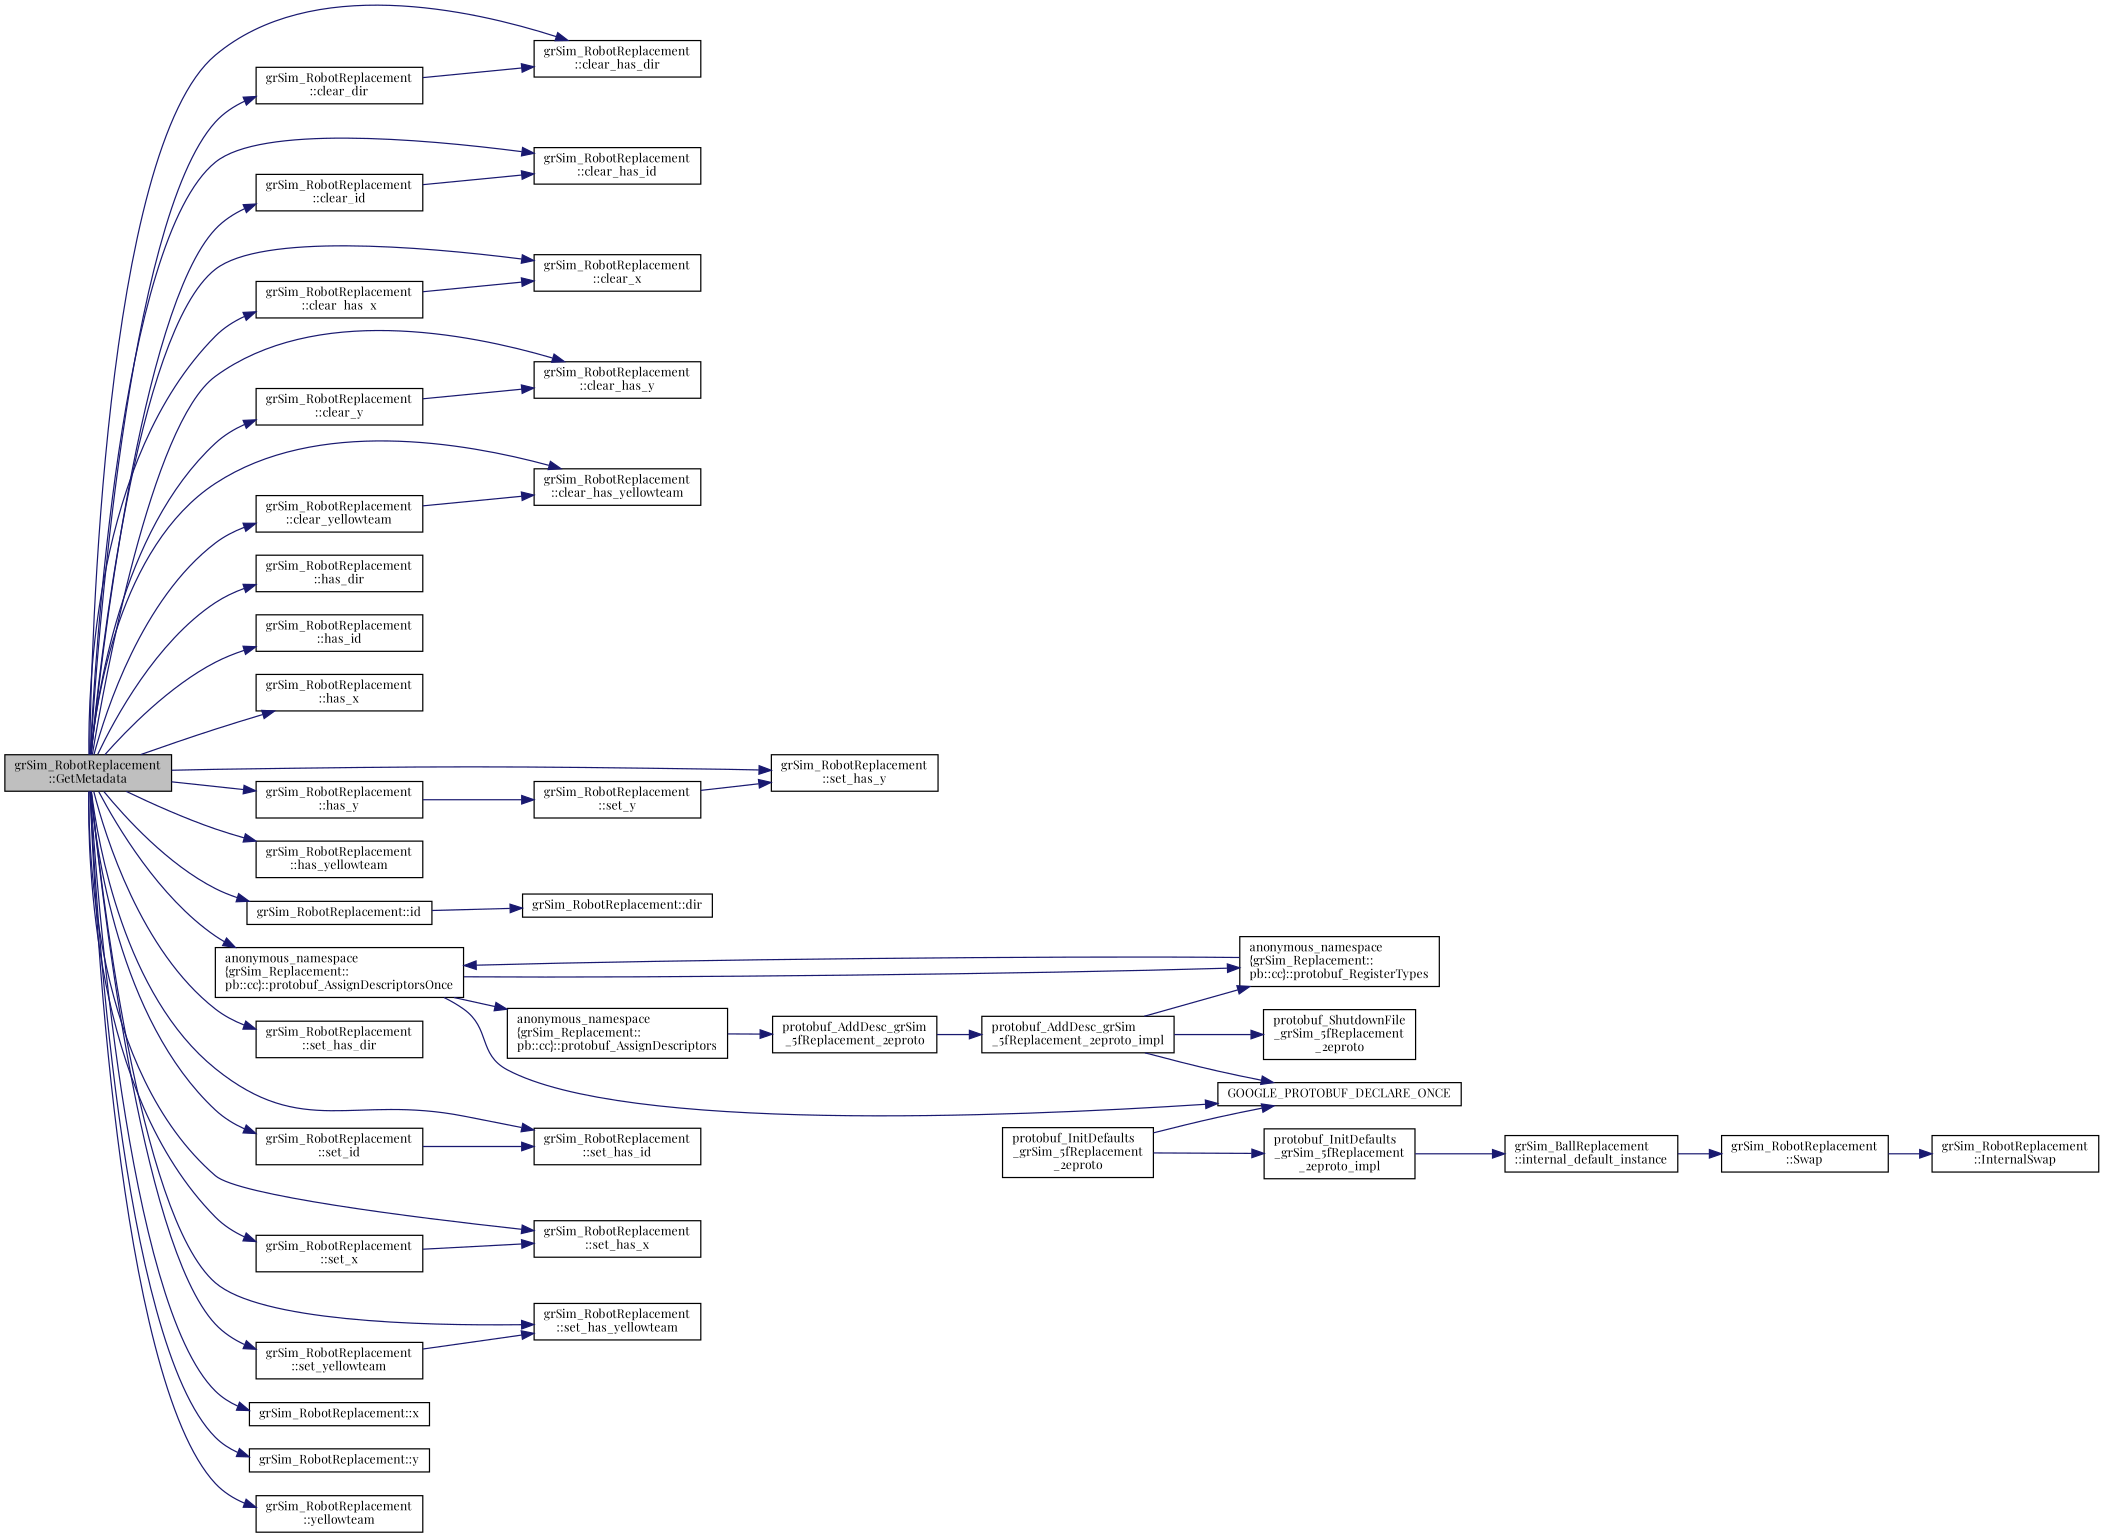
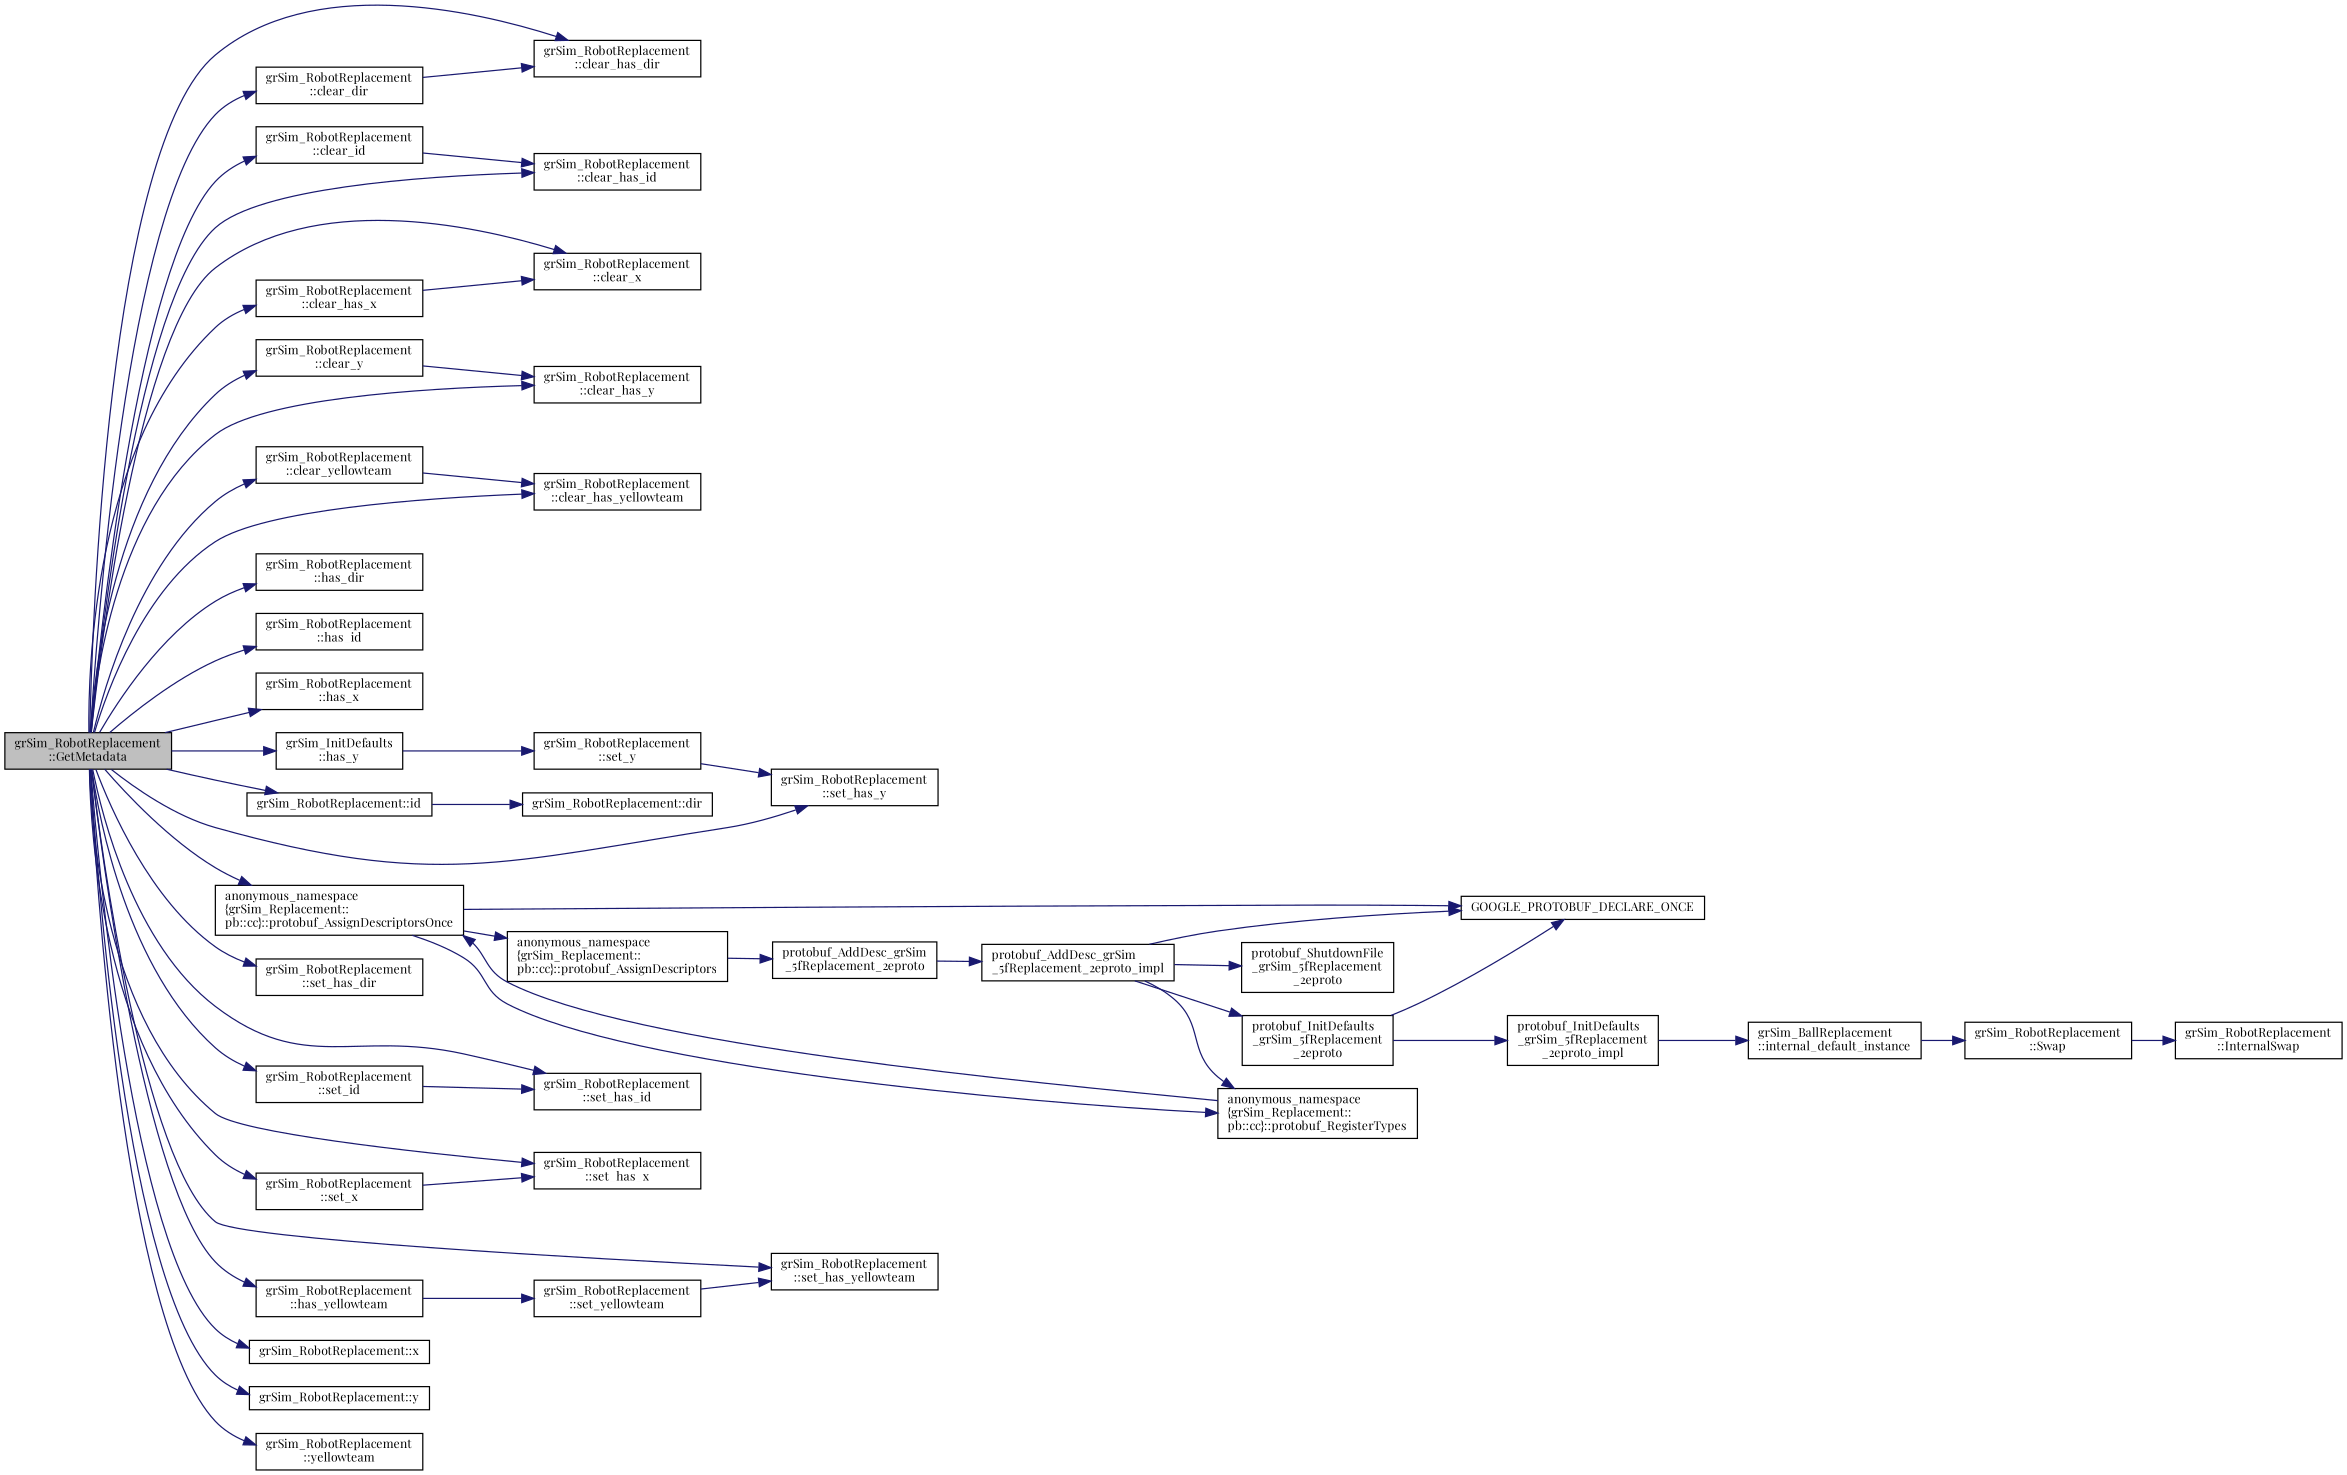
(339, 800) -> (339, 751)
none -> (1182, 996)
(159, 1196) -> (472, 1298)
